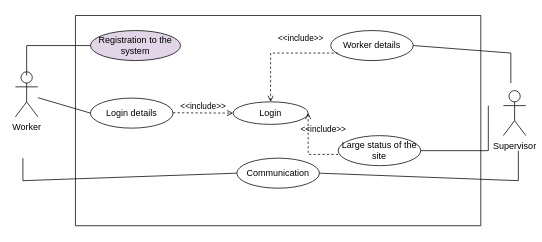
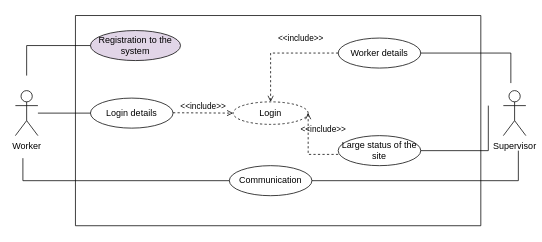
(372, 45) -> (379, 53)
(27, 94) -> (27, 113)
(270, 113) -> (270, 113)
(278, 173) -> (270, 180)
